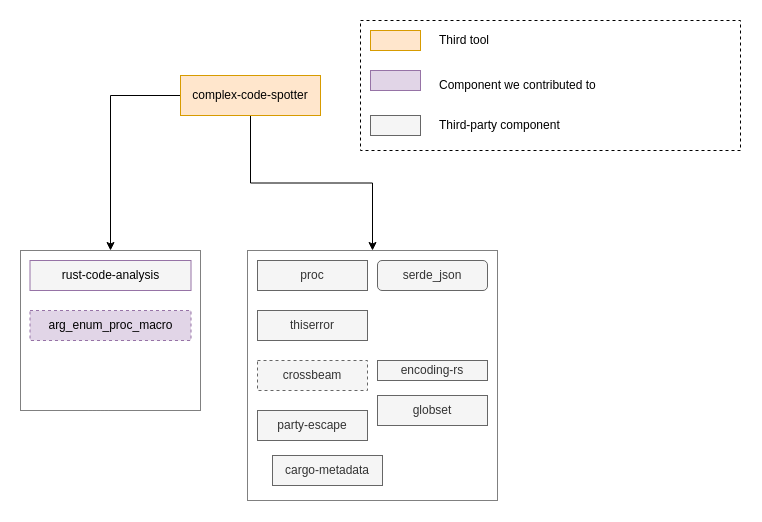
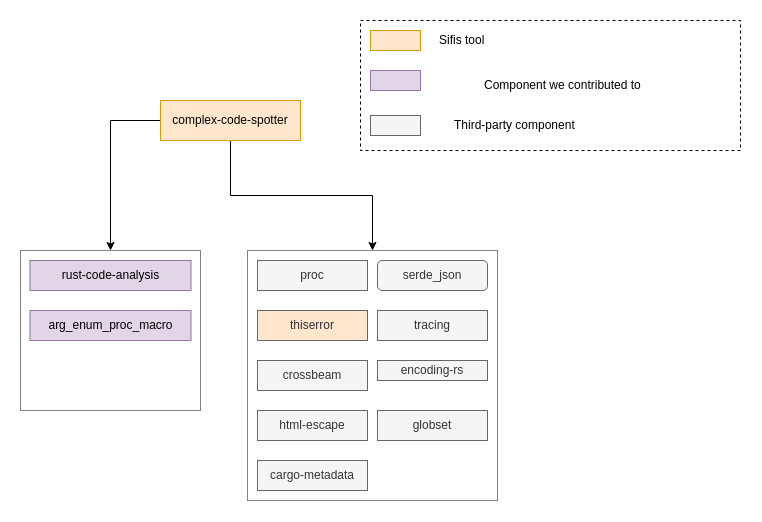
(468, 41) -> (467, 41)
(544, 86) -> (589, 86)
(251, 96) -> (231, 121)
(579, 126) -> (594, 126)
(111, 276) -> (111, 276)
(111, 326) -> (111, 326)
(313, 326) -> (313, 326)
none -> (433, 326)
(313, 376) -> (313, 376)
(433, 411) -> (433, 426)
(313, 426) -> (313, 426)
(328, 471) -> (313, 476)
